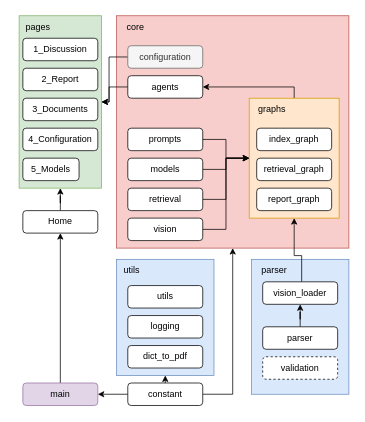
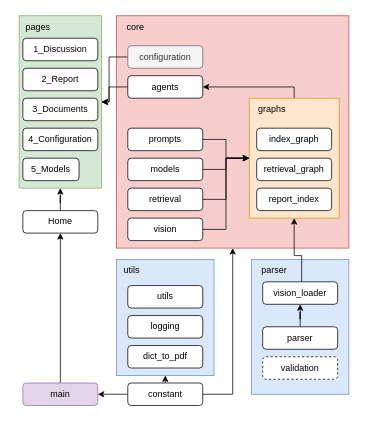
(294, 199) -> (294, 199)
